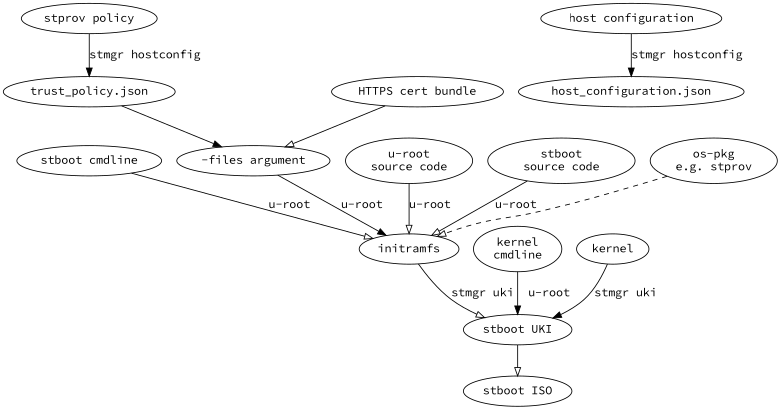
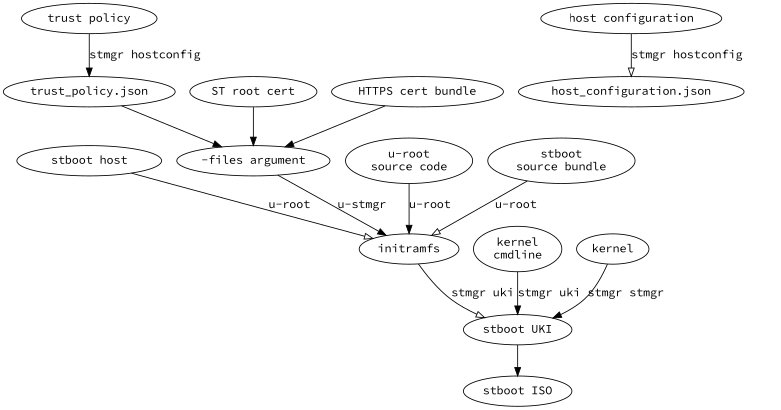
(89, 19) -> (89, 19)
(631, 51) -> (631, 51)
none -> (253, 92)
(339, 125) -> (339, 125)
(89, 161) -> (89, 161)
(561, 161) -> (561, 161)
(714, 161) -> none
(409, 204) -> (409, 204)
(362, 205) -> (362, 205)
(549, 293) -> (549, 293)
(626, 293) -> (626, 293)
(518, 356) -> (518, 356)
